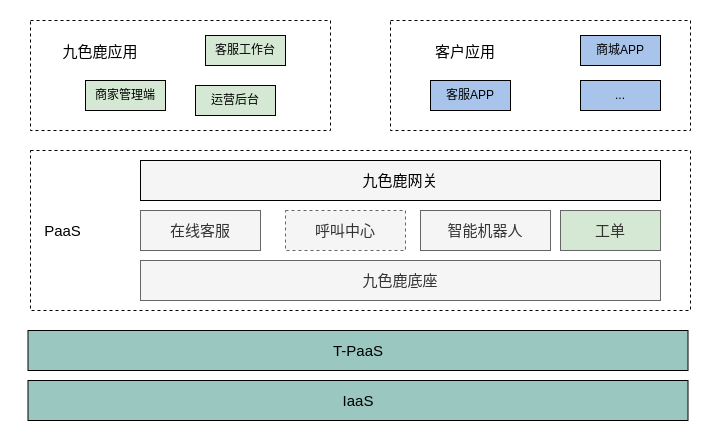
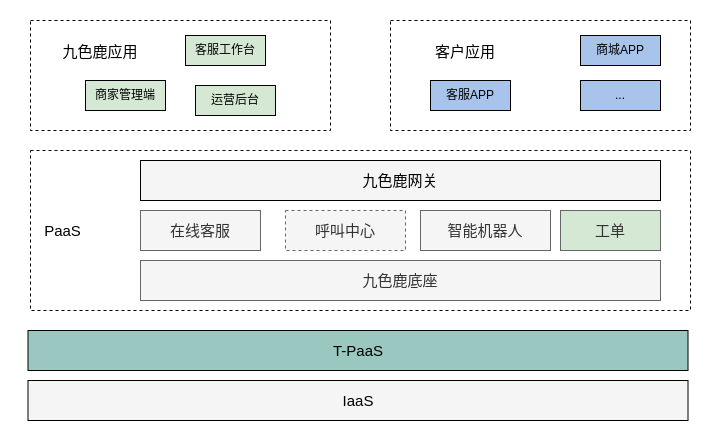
(246, 51) -> (226, 51)
(358, 401) -> (358, 401)
